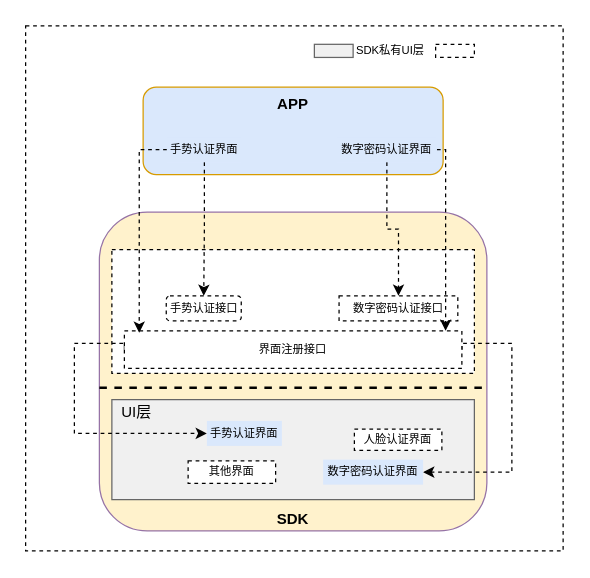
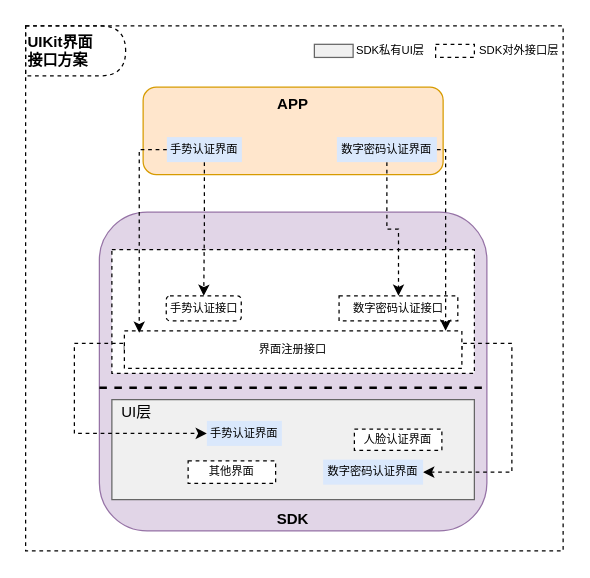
none -> (76, 51)
none -> (519, 51)
(293, 131) -> (293, 131)
(293, 518) -> (293, 518)
